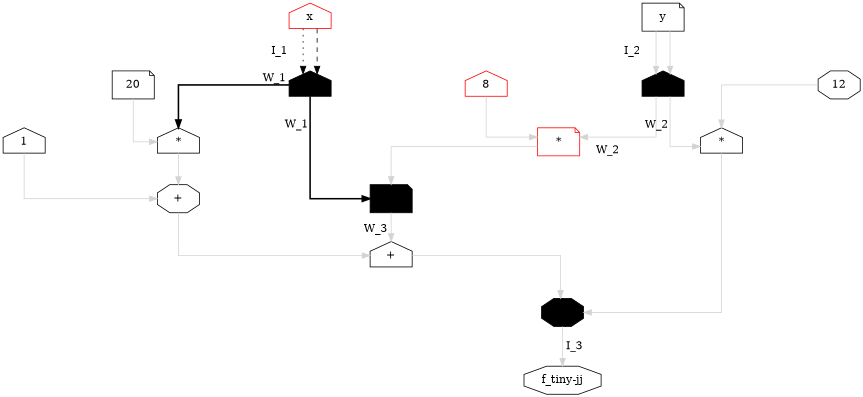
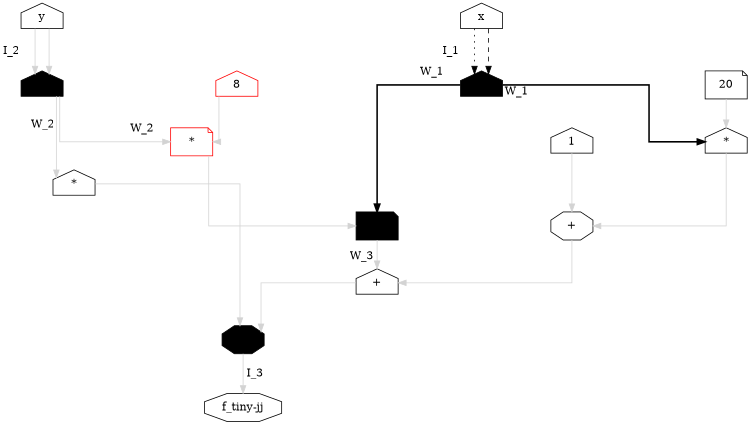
(310, 17) -> (482, 17)
(663, 17) -> (42, 17)
(839, 85) -> none
